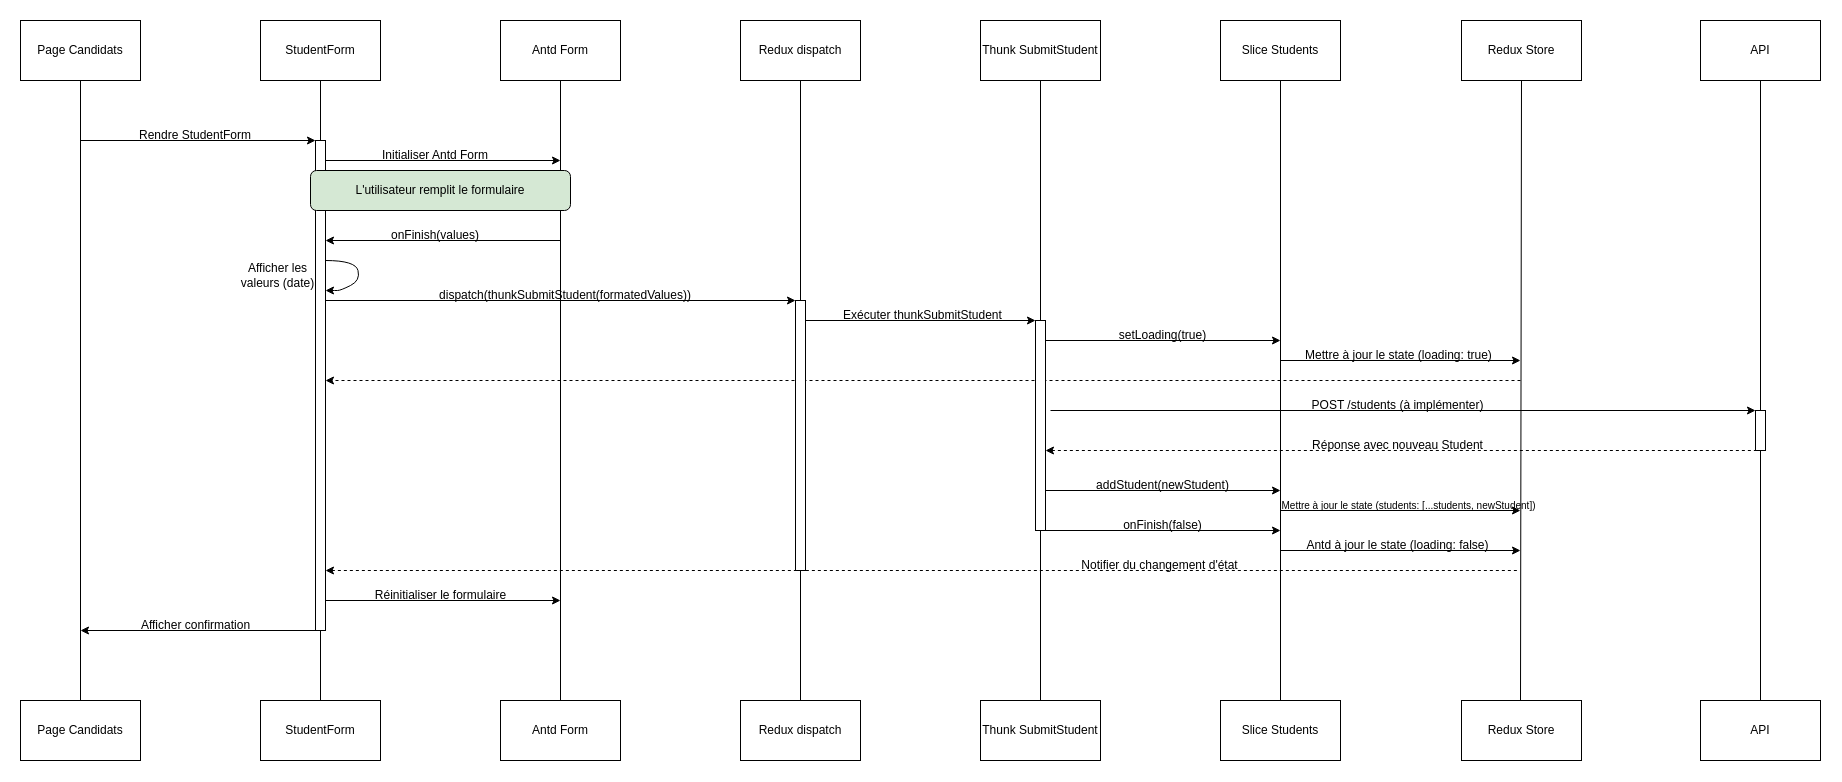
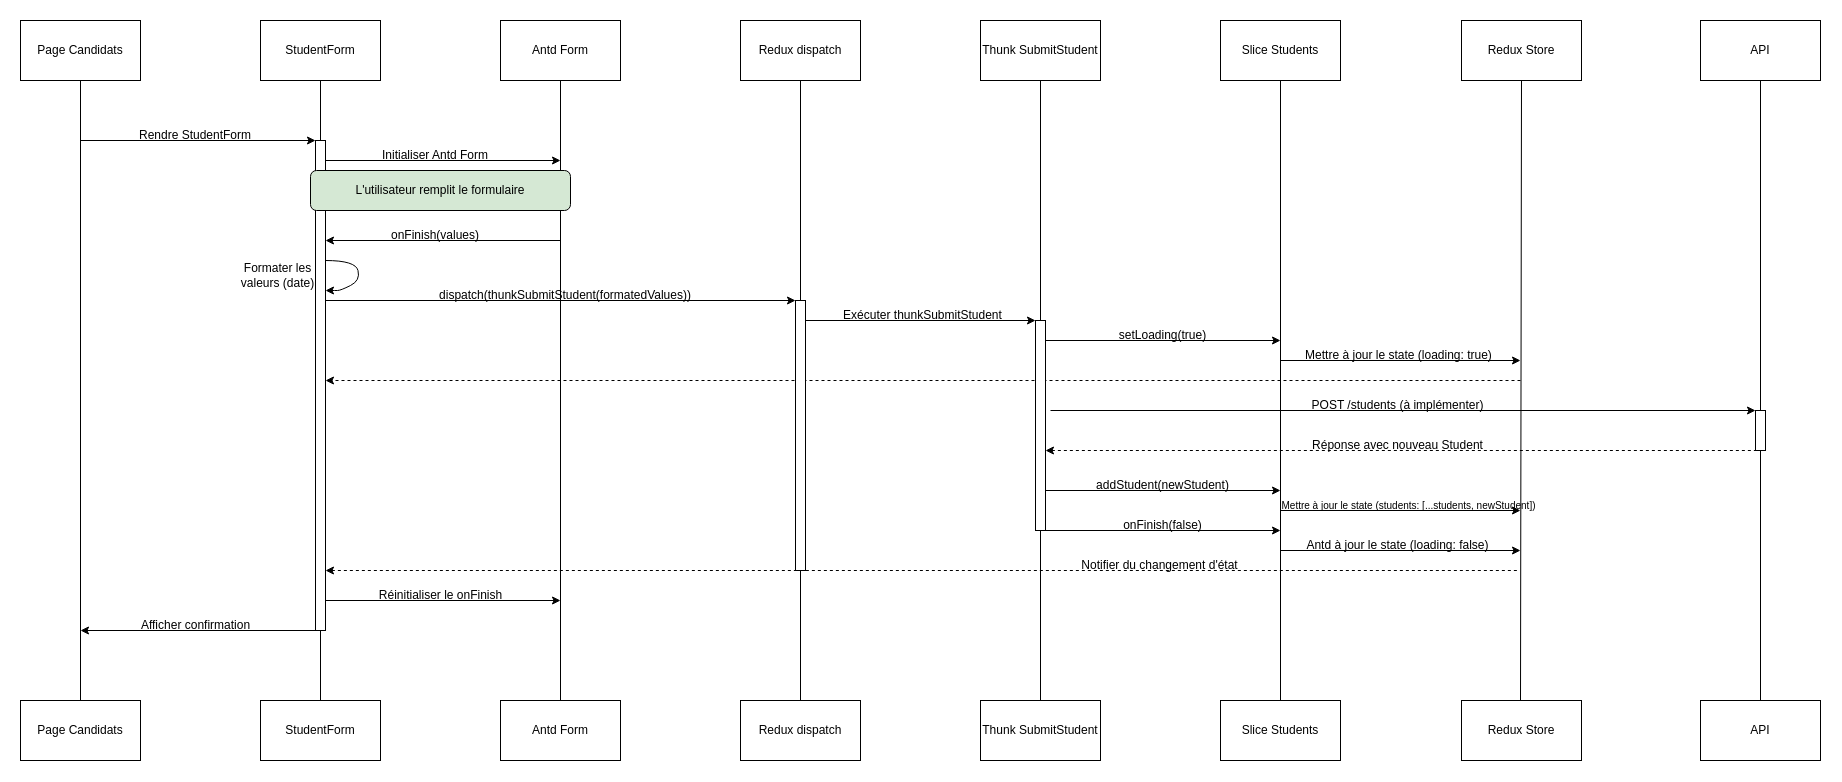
(278, 276) -> (278, 276)
(441, 596) -> (441, 596)
